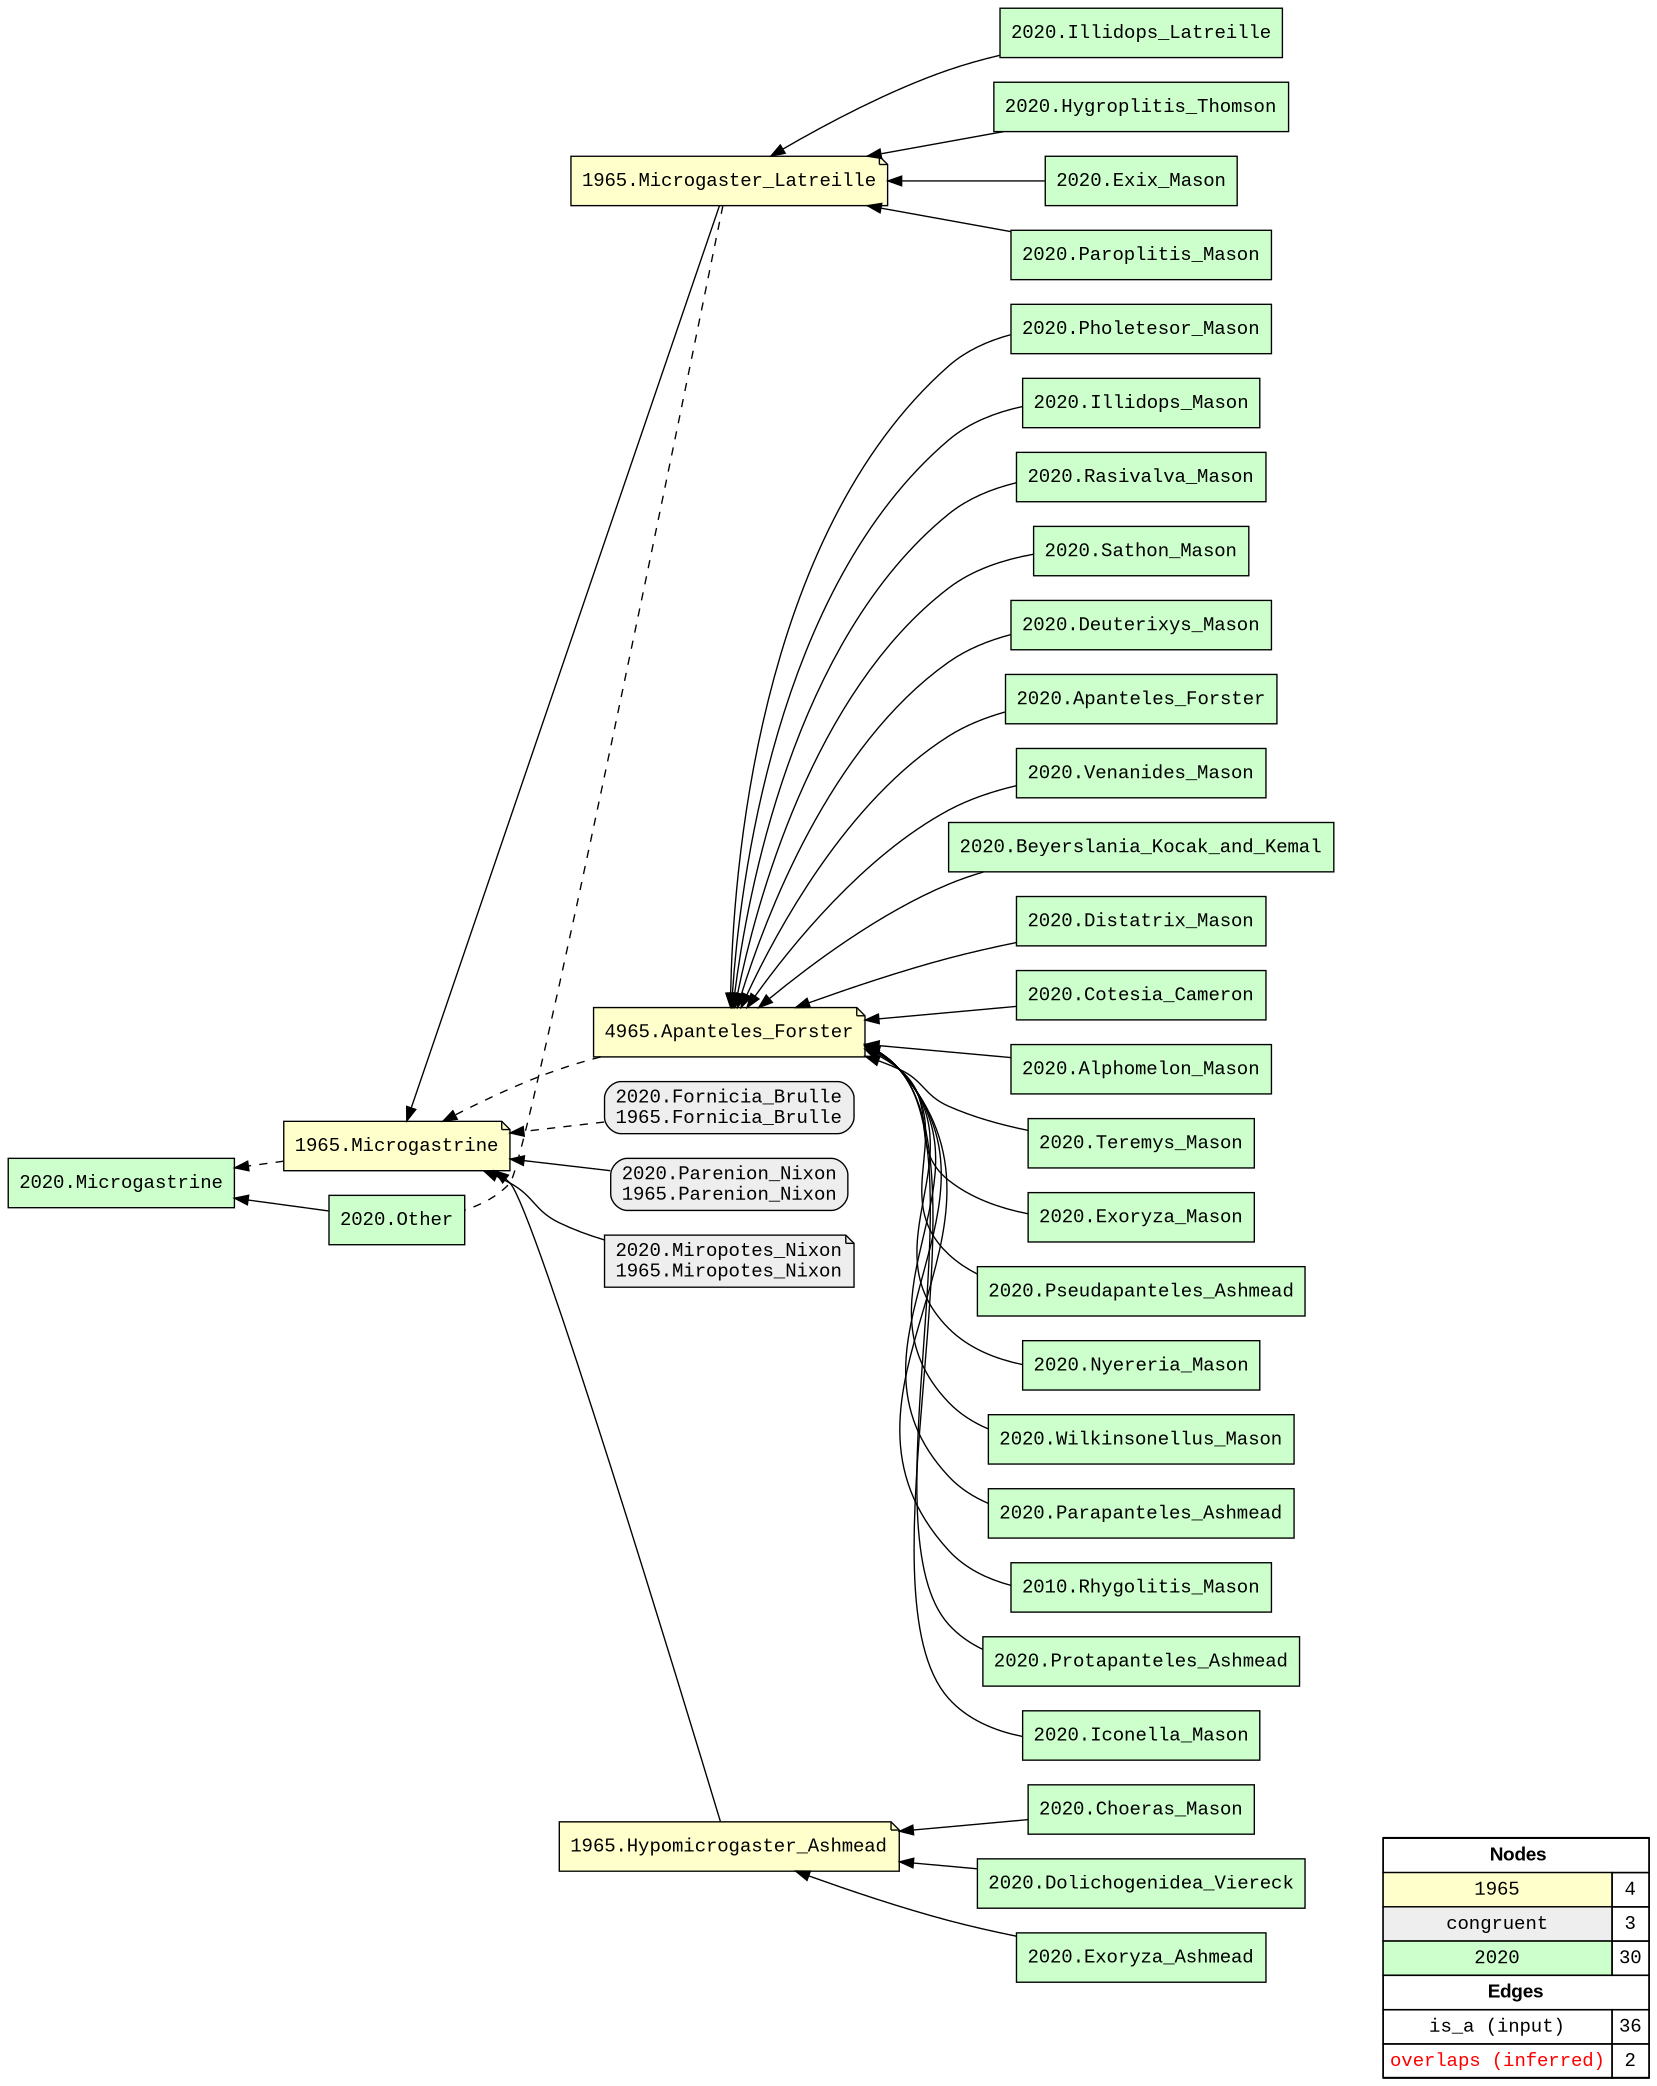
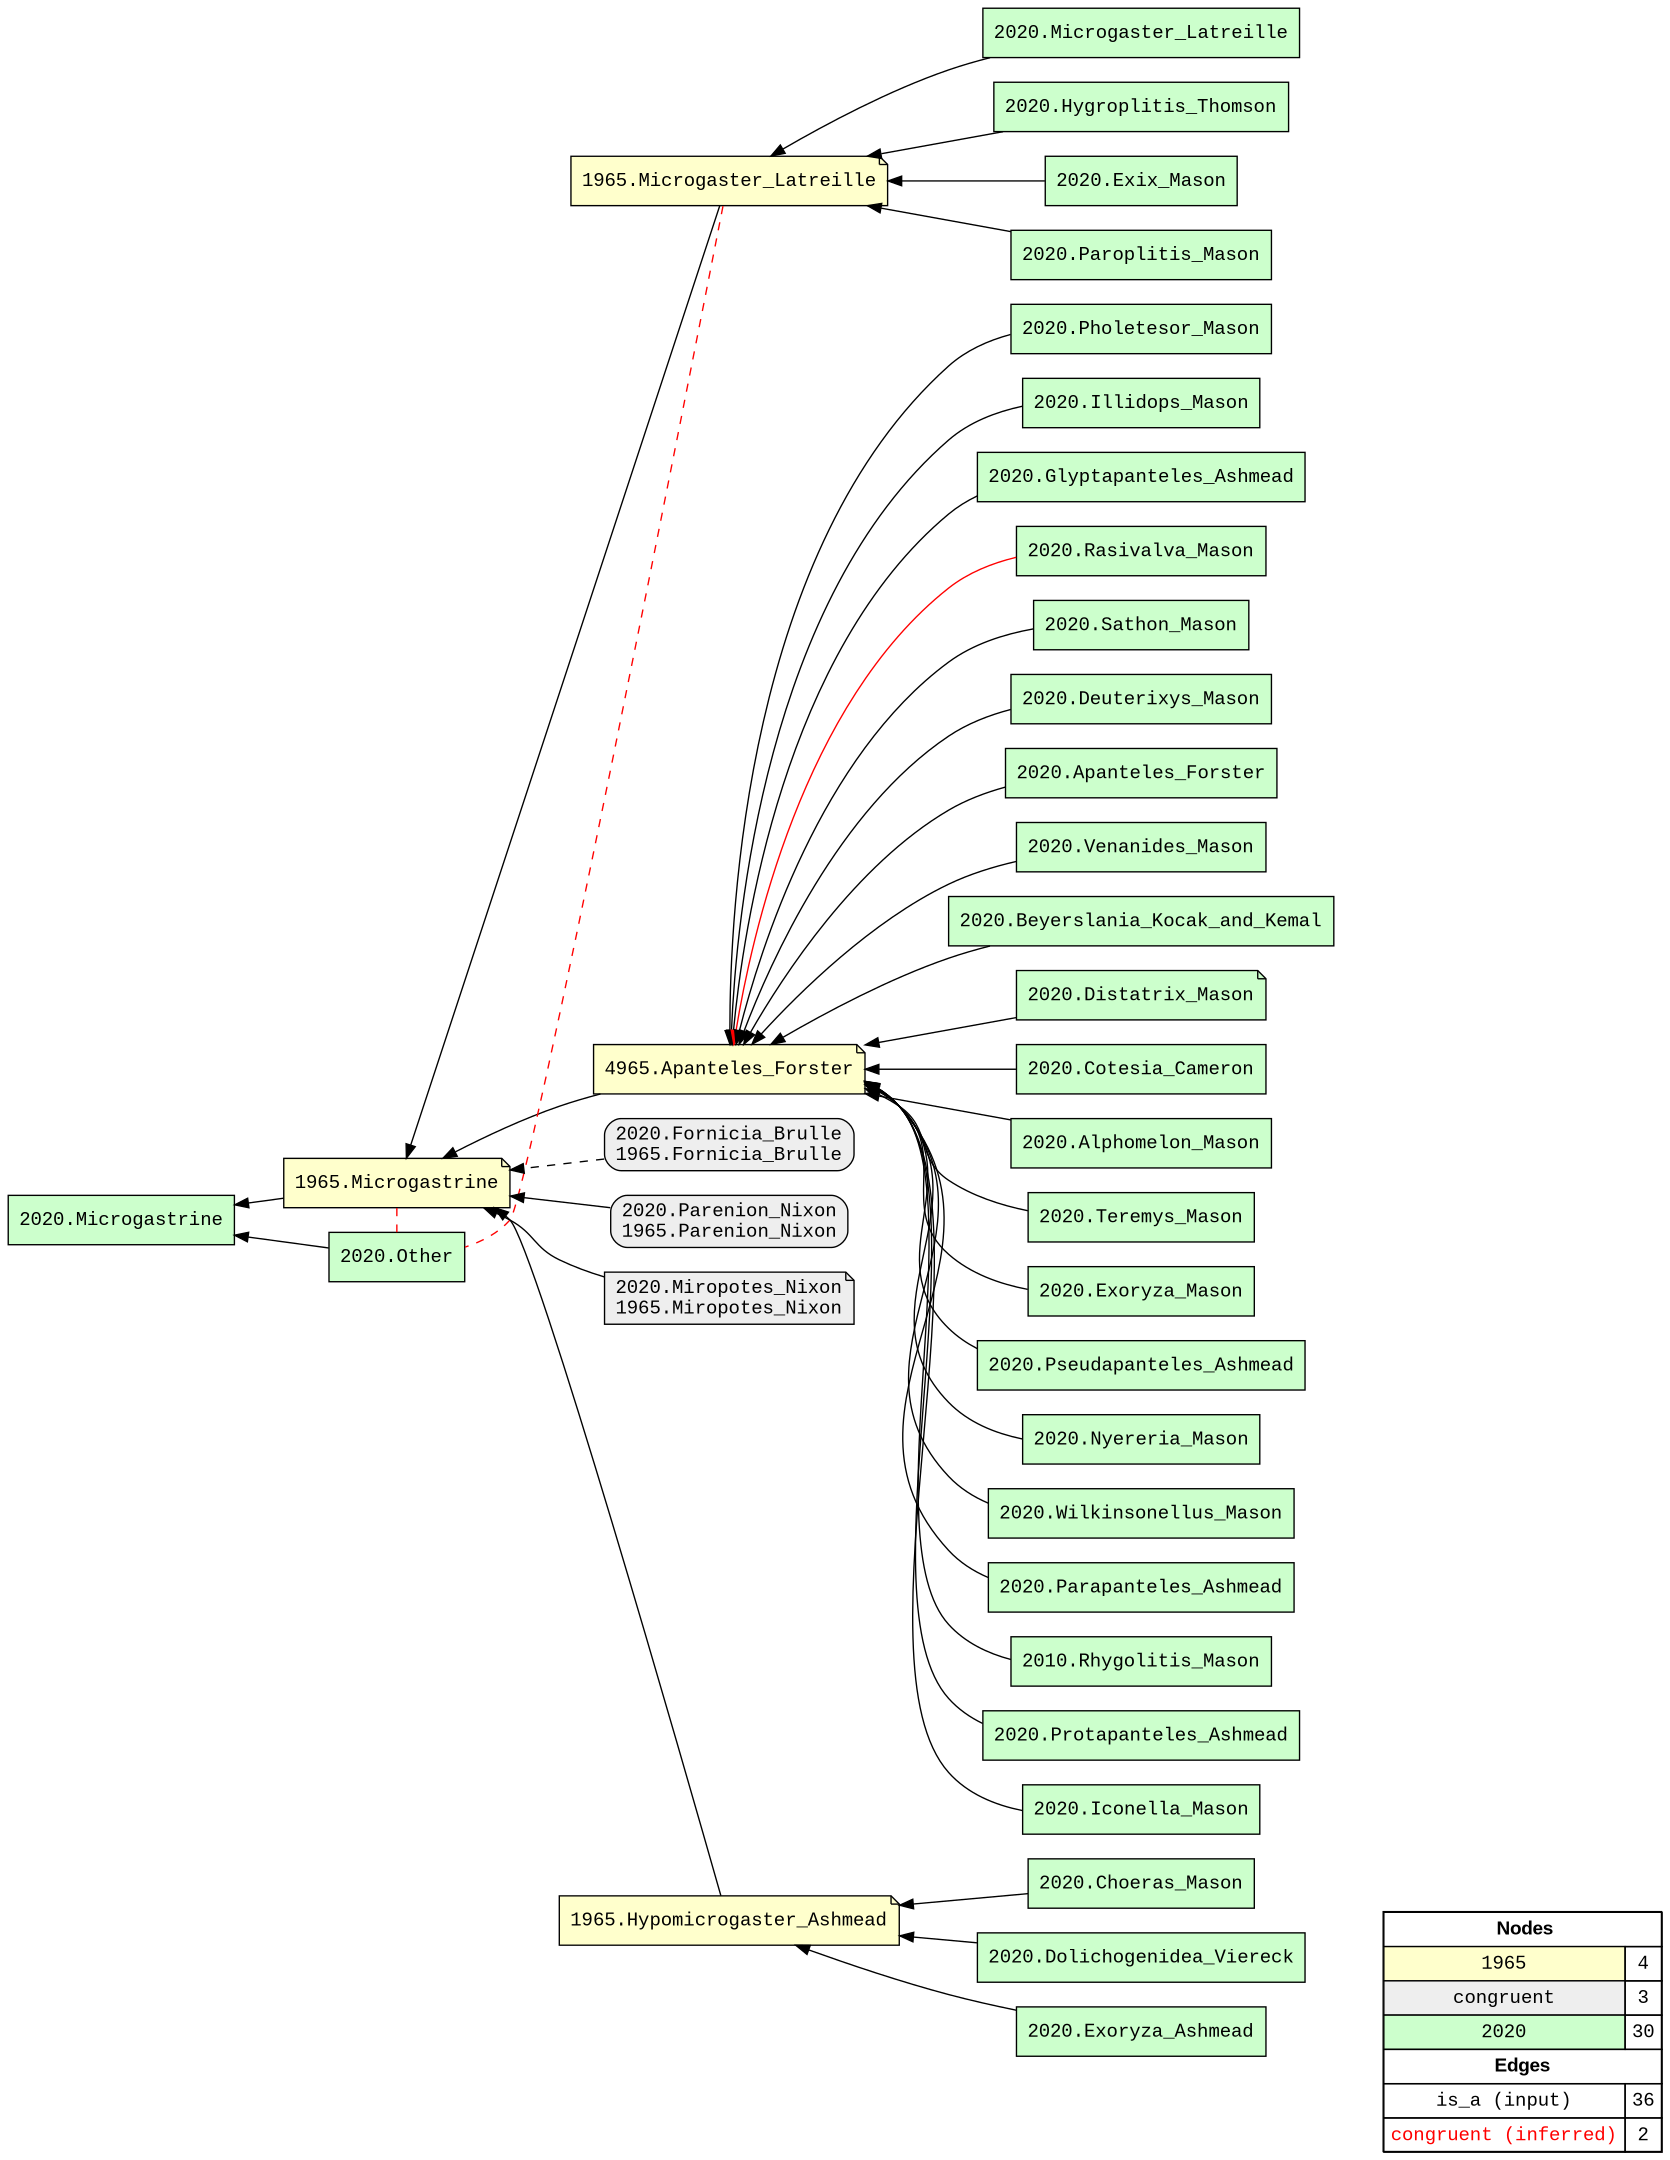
(1141, 33) -> (1141, 33)
none -> (1141, 477)
(814, 699) -> (820, 756)
(616, 722) -> (617, 740)
(1141, 921) -> (1141, 995)
(526, 1082) -> (526, 1119)
(266, 1164) -> (266, 1201)
none -> (397, 1220)
(1498, 2060) -> (1504, 2134)
